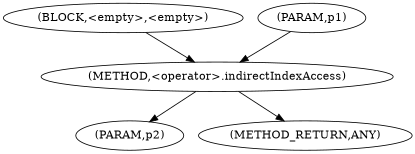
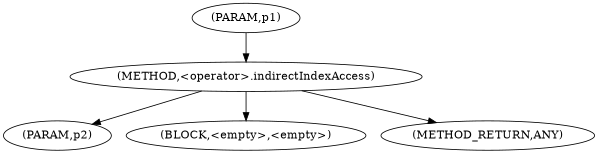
(166, 45) -> (246, 102)
